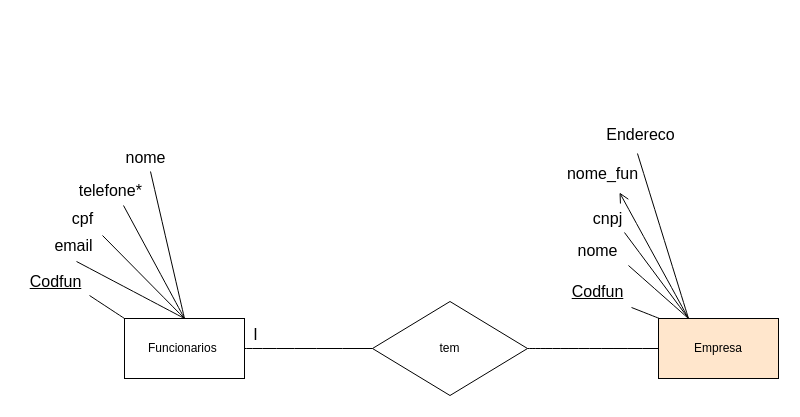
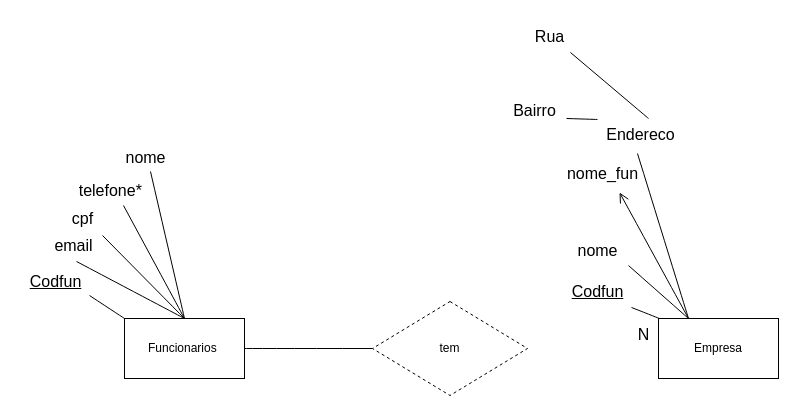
none -> (549, 36)
none -> (610, 85)
none -> (534, 110)
none -> (582, 119)
(607, 218) -> none
(653, 271) -> none
(256, 334) -> none
none -> (644, 334)
(450, 349) -> (450, 349)
(594, 349) -> none
(719, 349) -> (719, 349)
